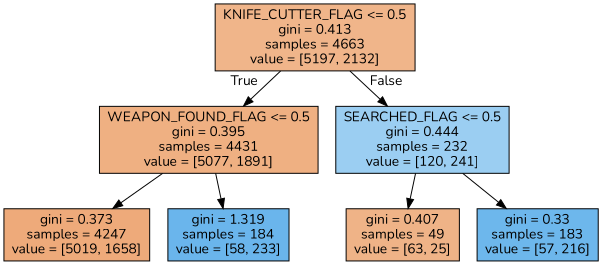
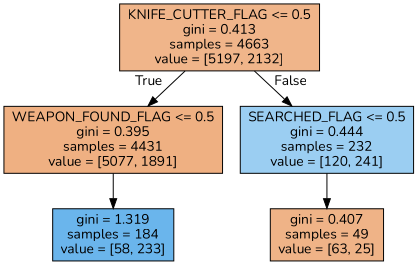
(77, 235) -> none
(538, 235) -> none
